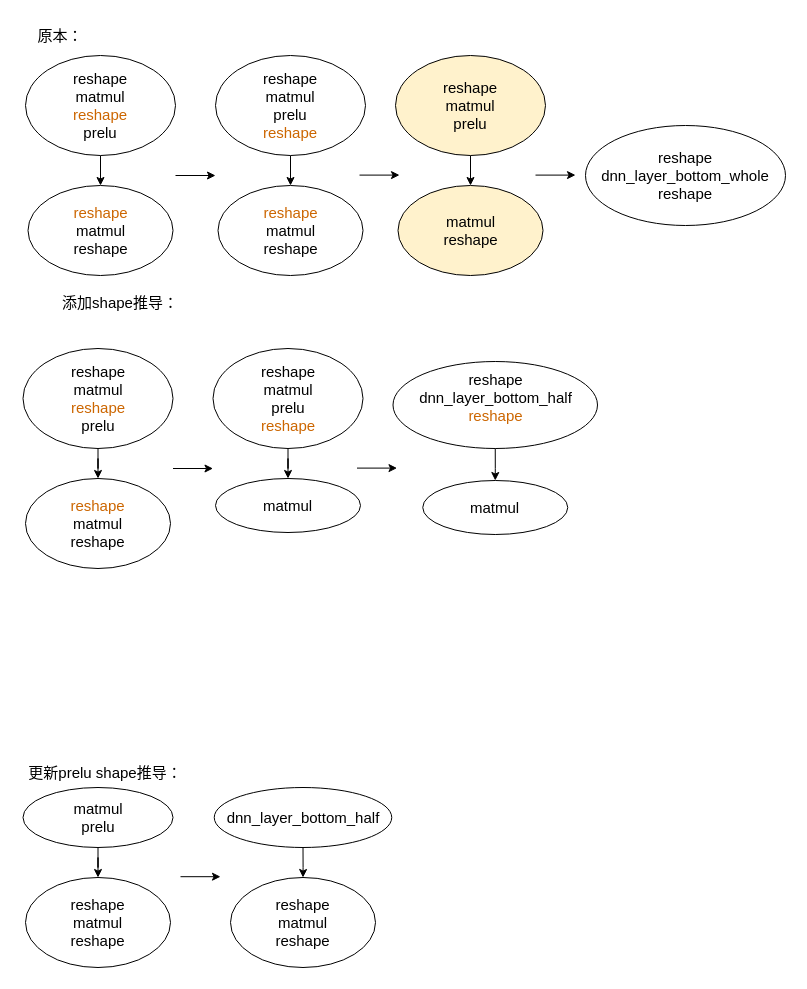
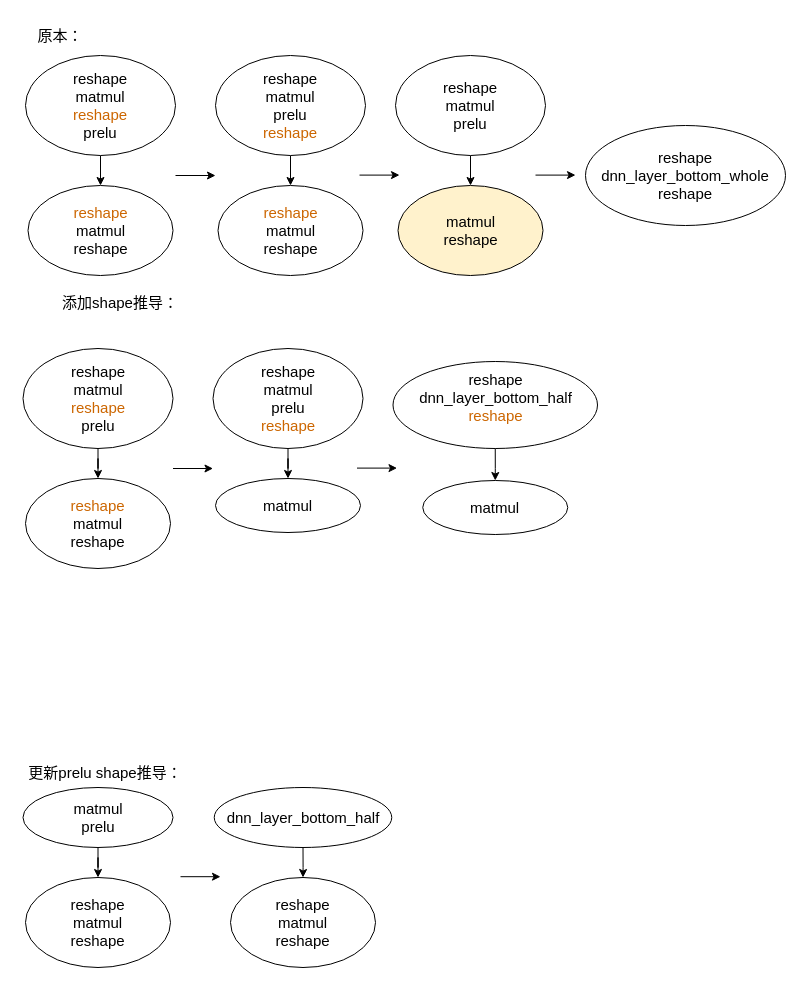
(471, 106) -> (471, 106)
